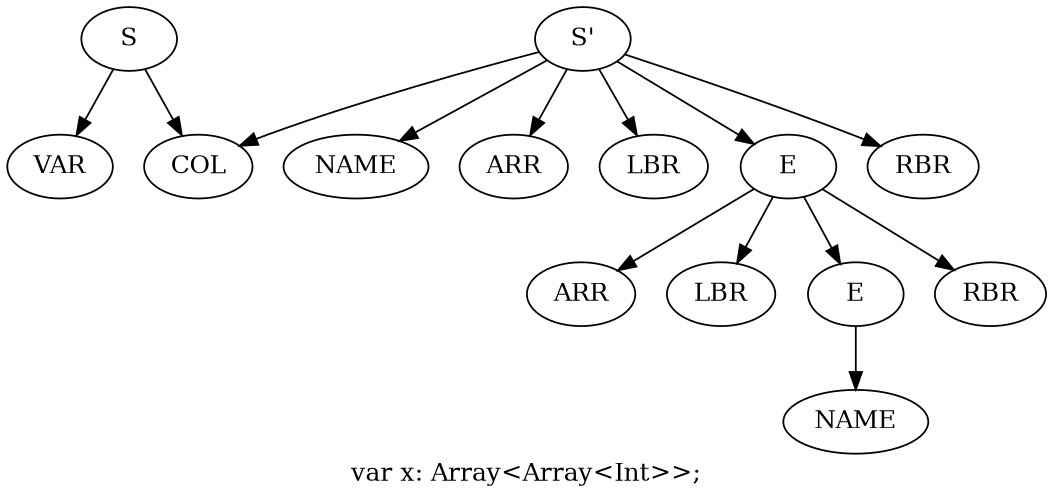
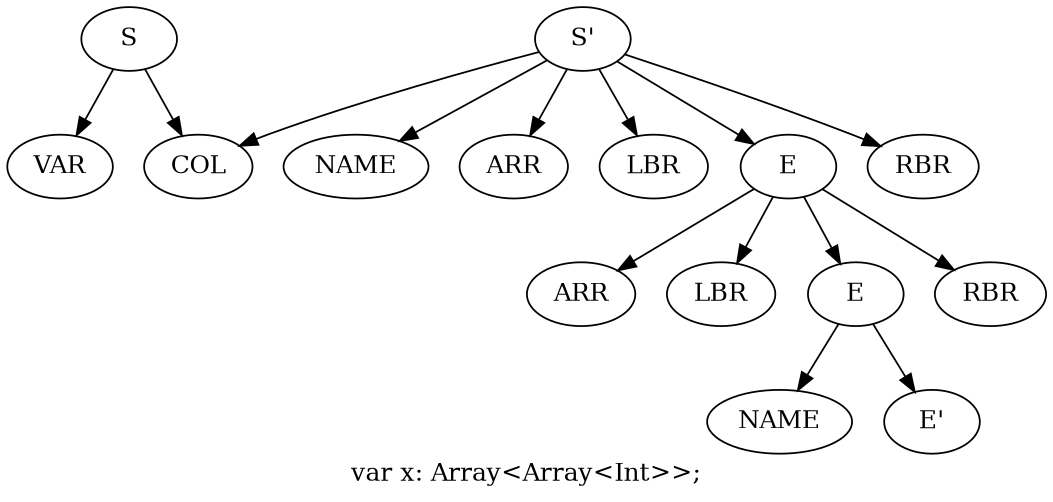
none -> (932, 422)
